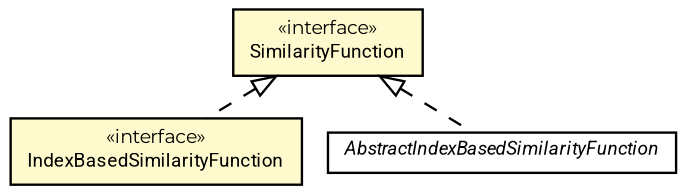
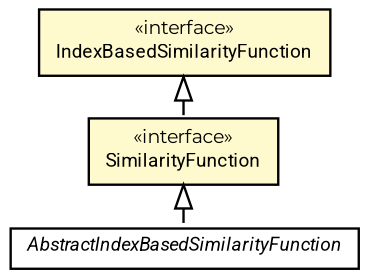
(231, 103) -> (184, 110)
